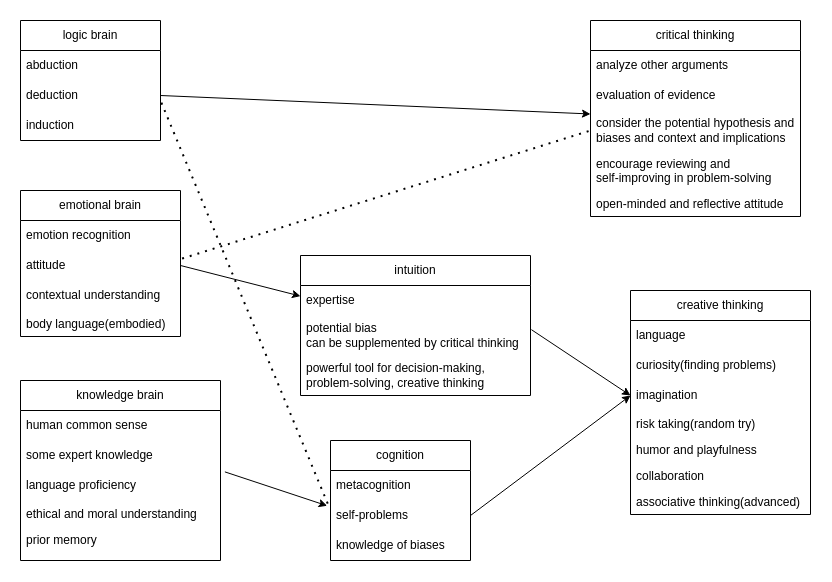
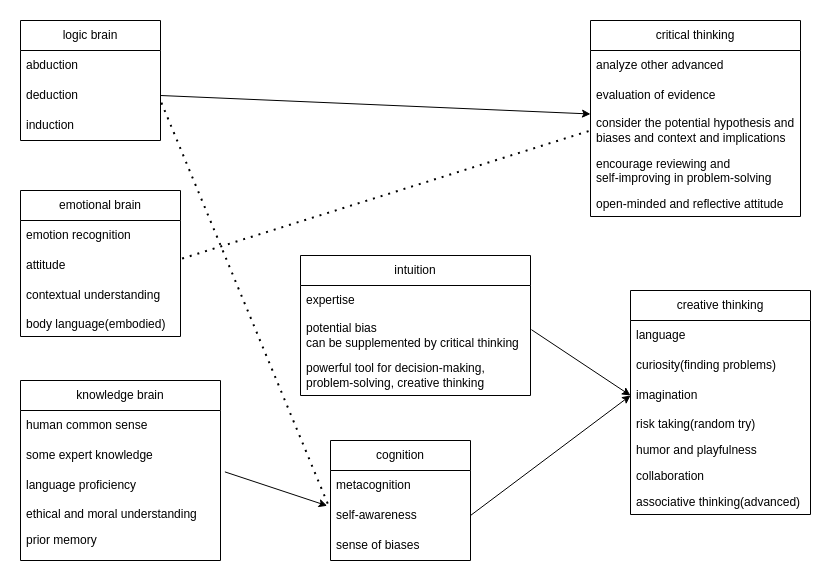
(669, 66) -> (666, 66)
(238, 280) -> none
(377, 516) -> (382, 516)
(394, 546) -> (382, 546)
